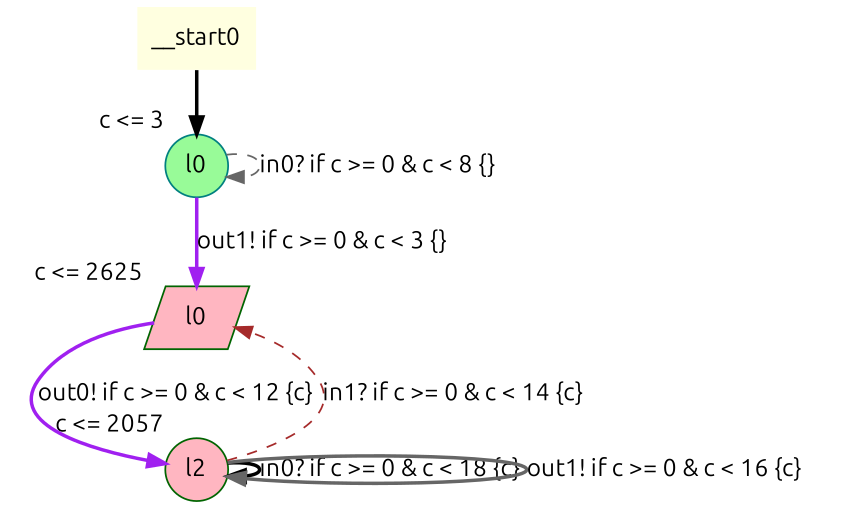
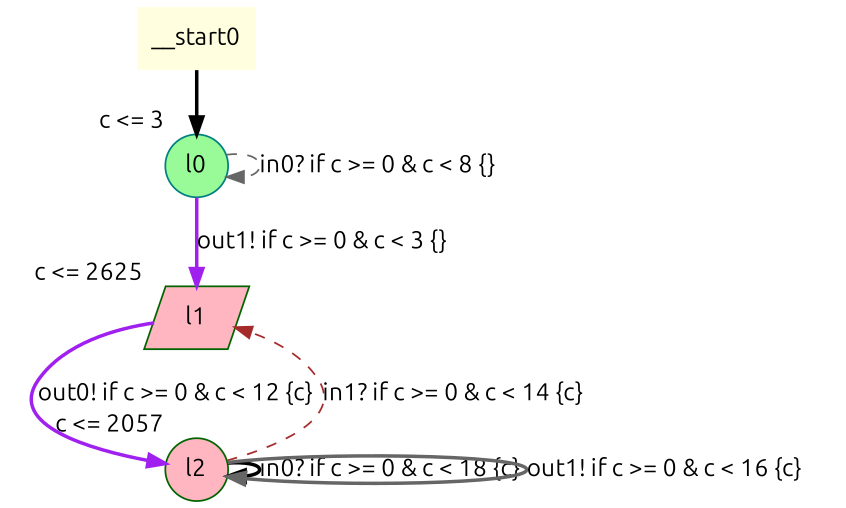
(197, 318) -> (197, 318)
